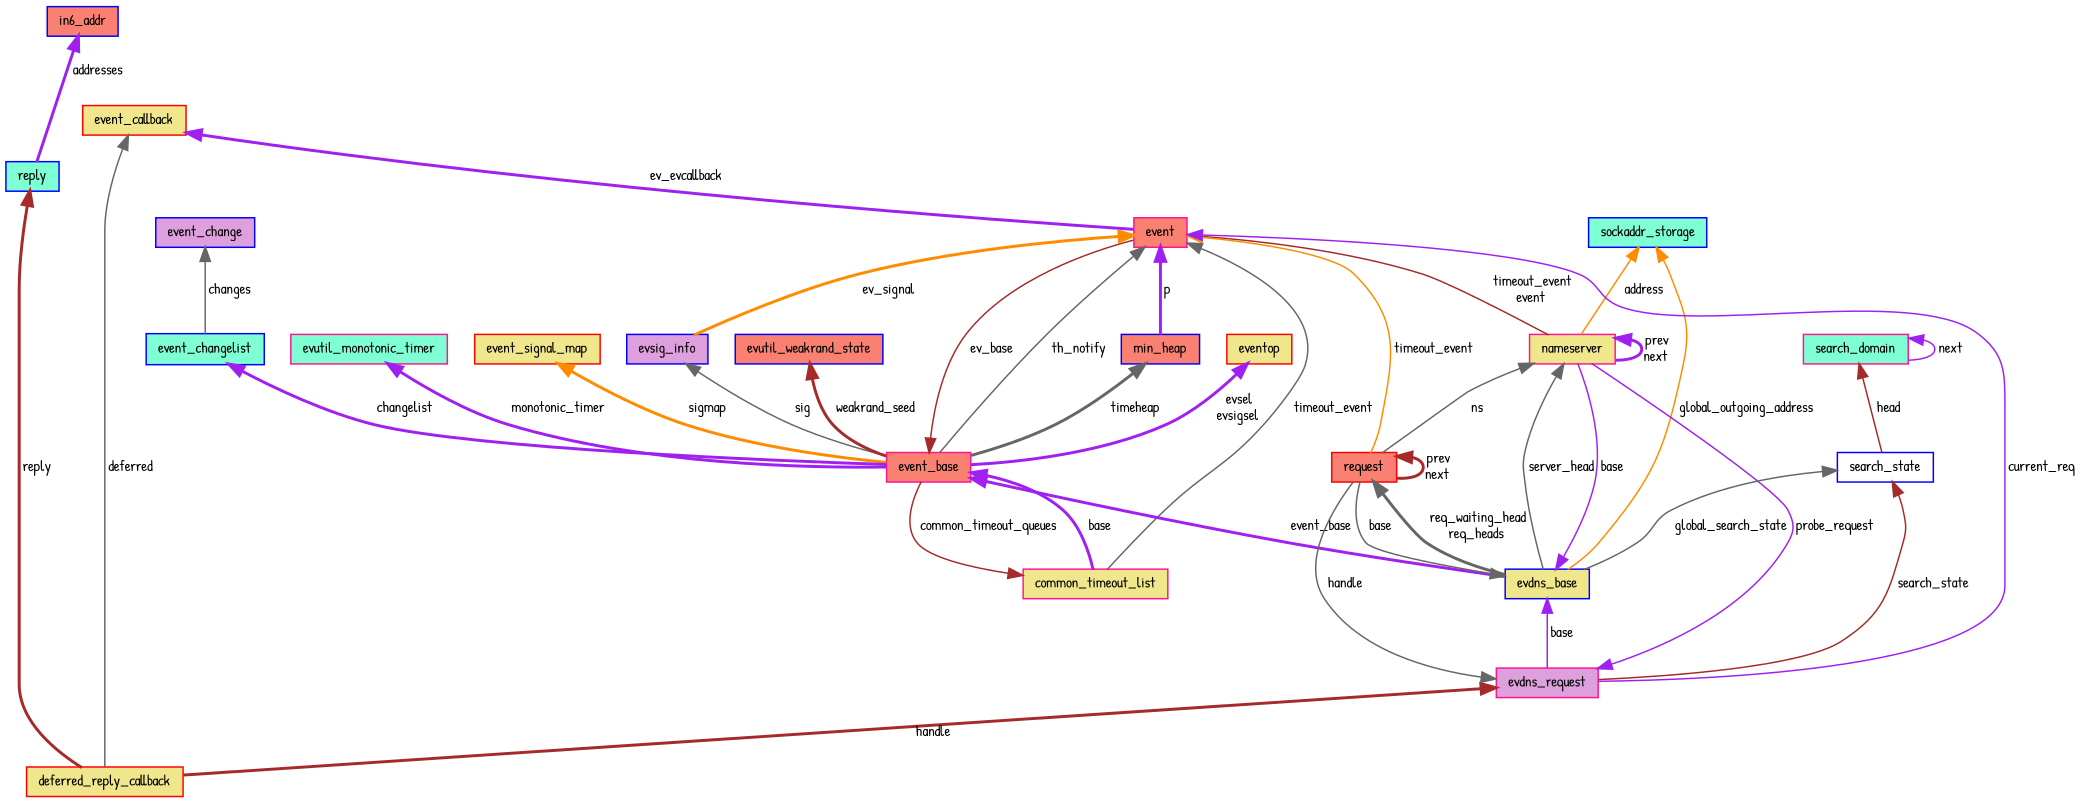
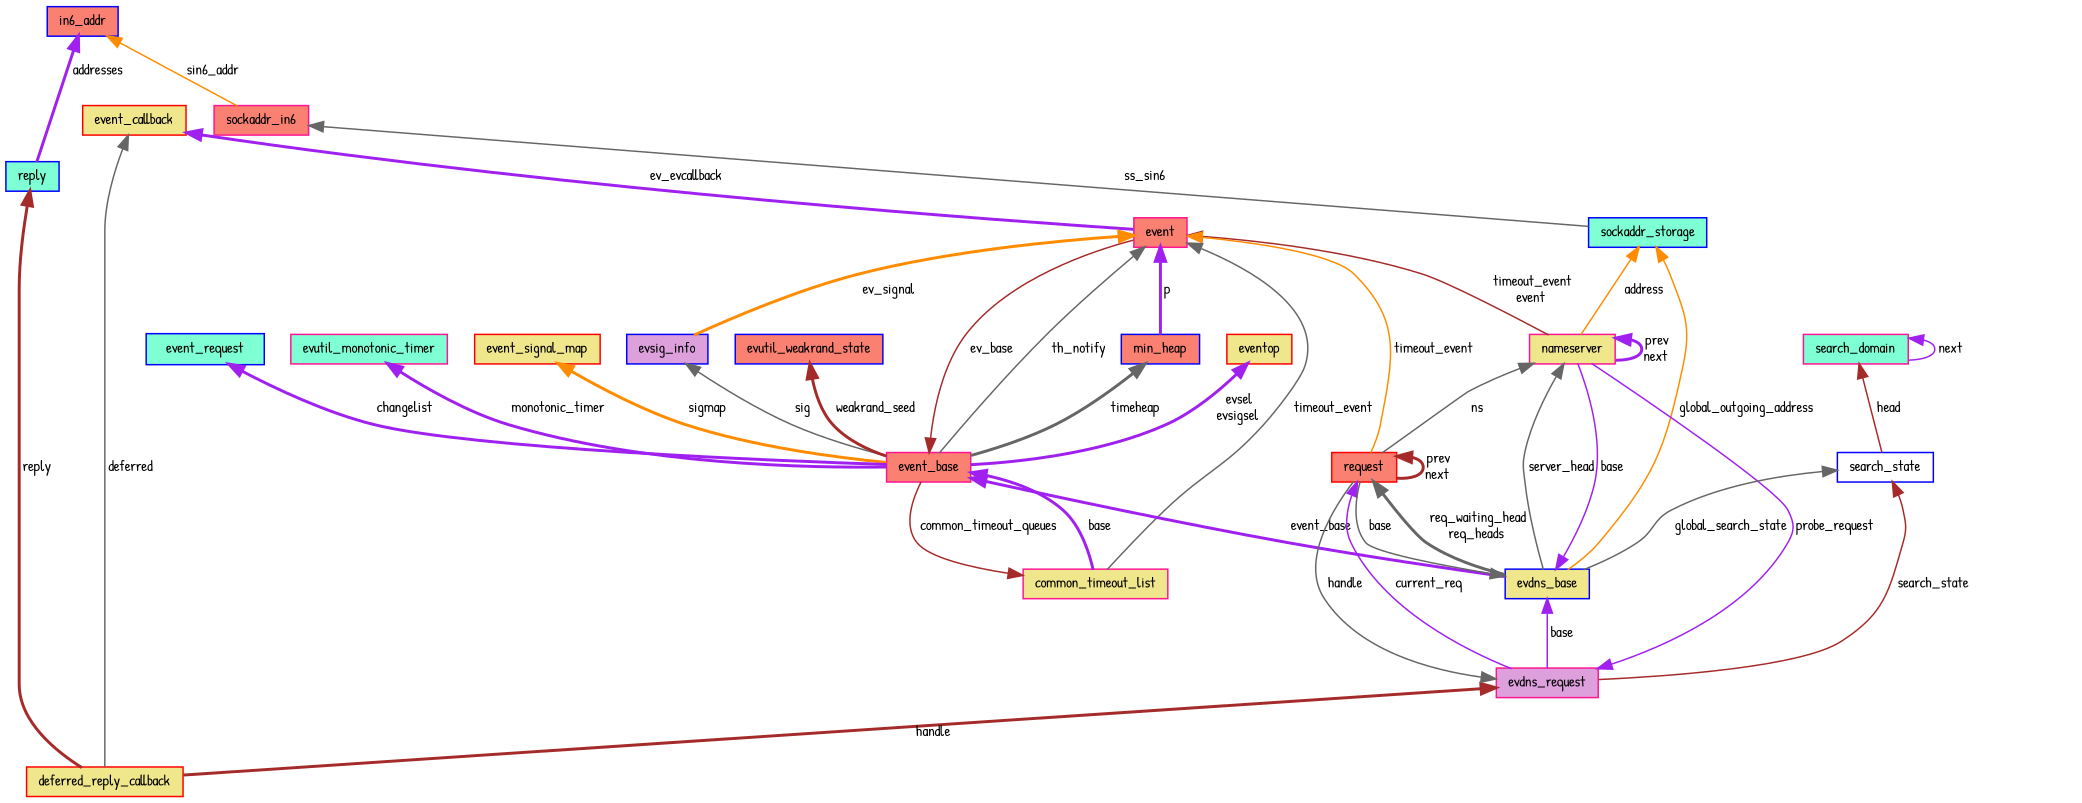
none -> (261, 120)
(205, 233) -> none
(1932, 317) -> (1401, 604)
(205, 349) -> (205, 349)
